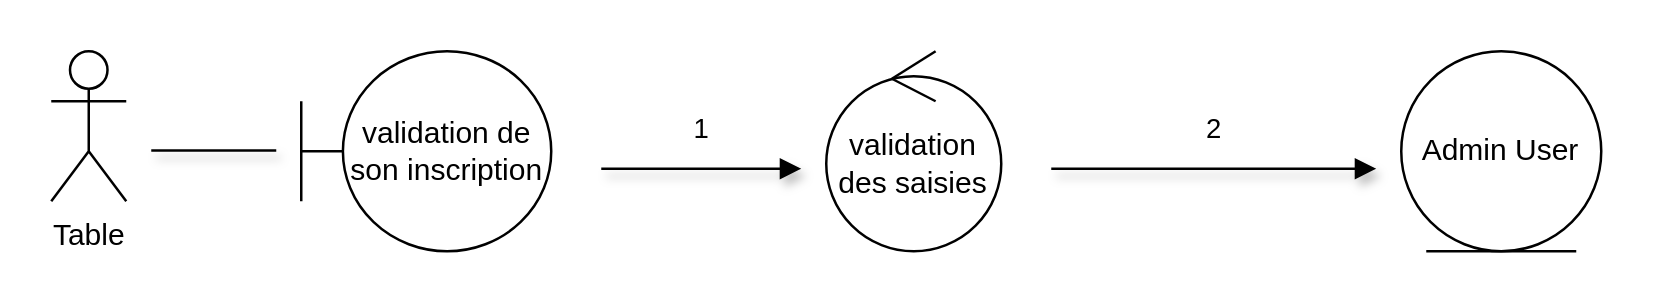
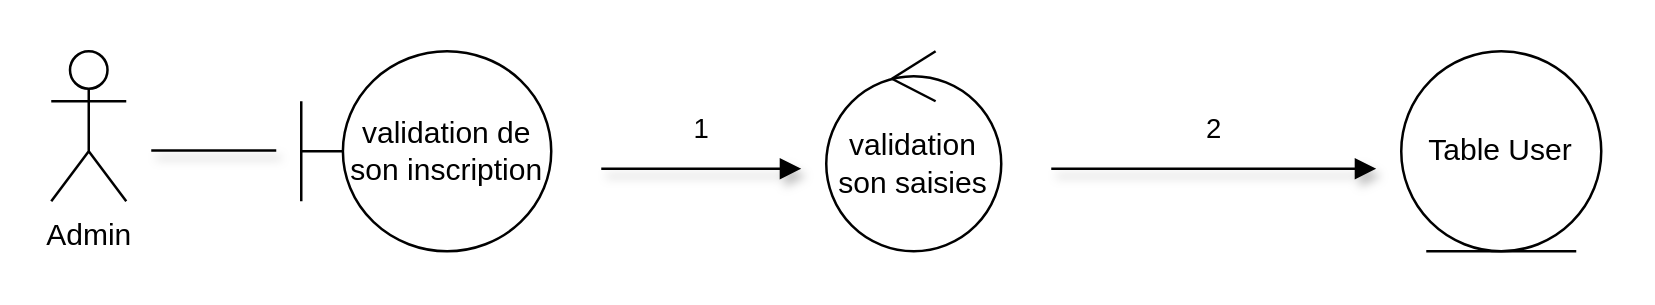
(1501, 151) -> (1501, 151)
(914, 164) -> (914, 164)
(90, 237) -> (90, 237)
